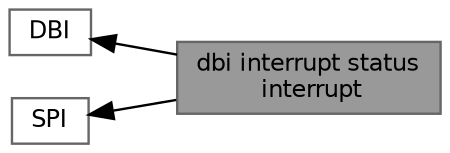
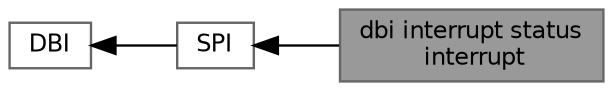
(146, 49) -> (146, 45)
